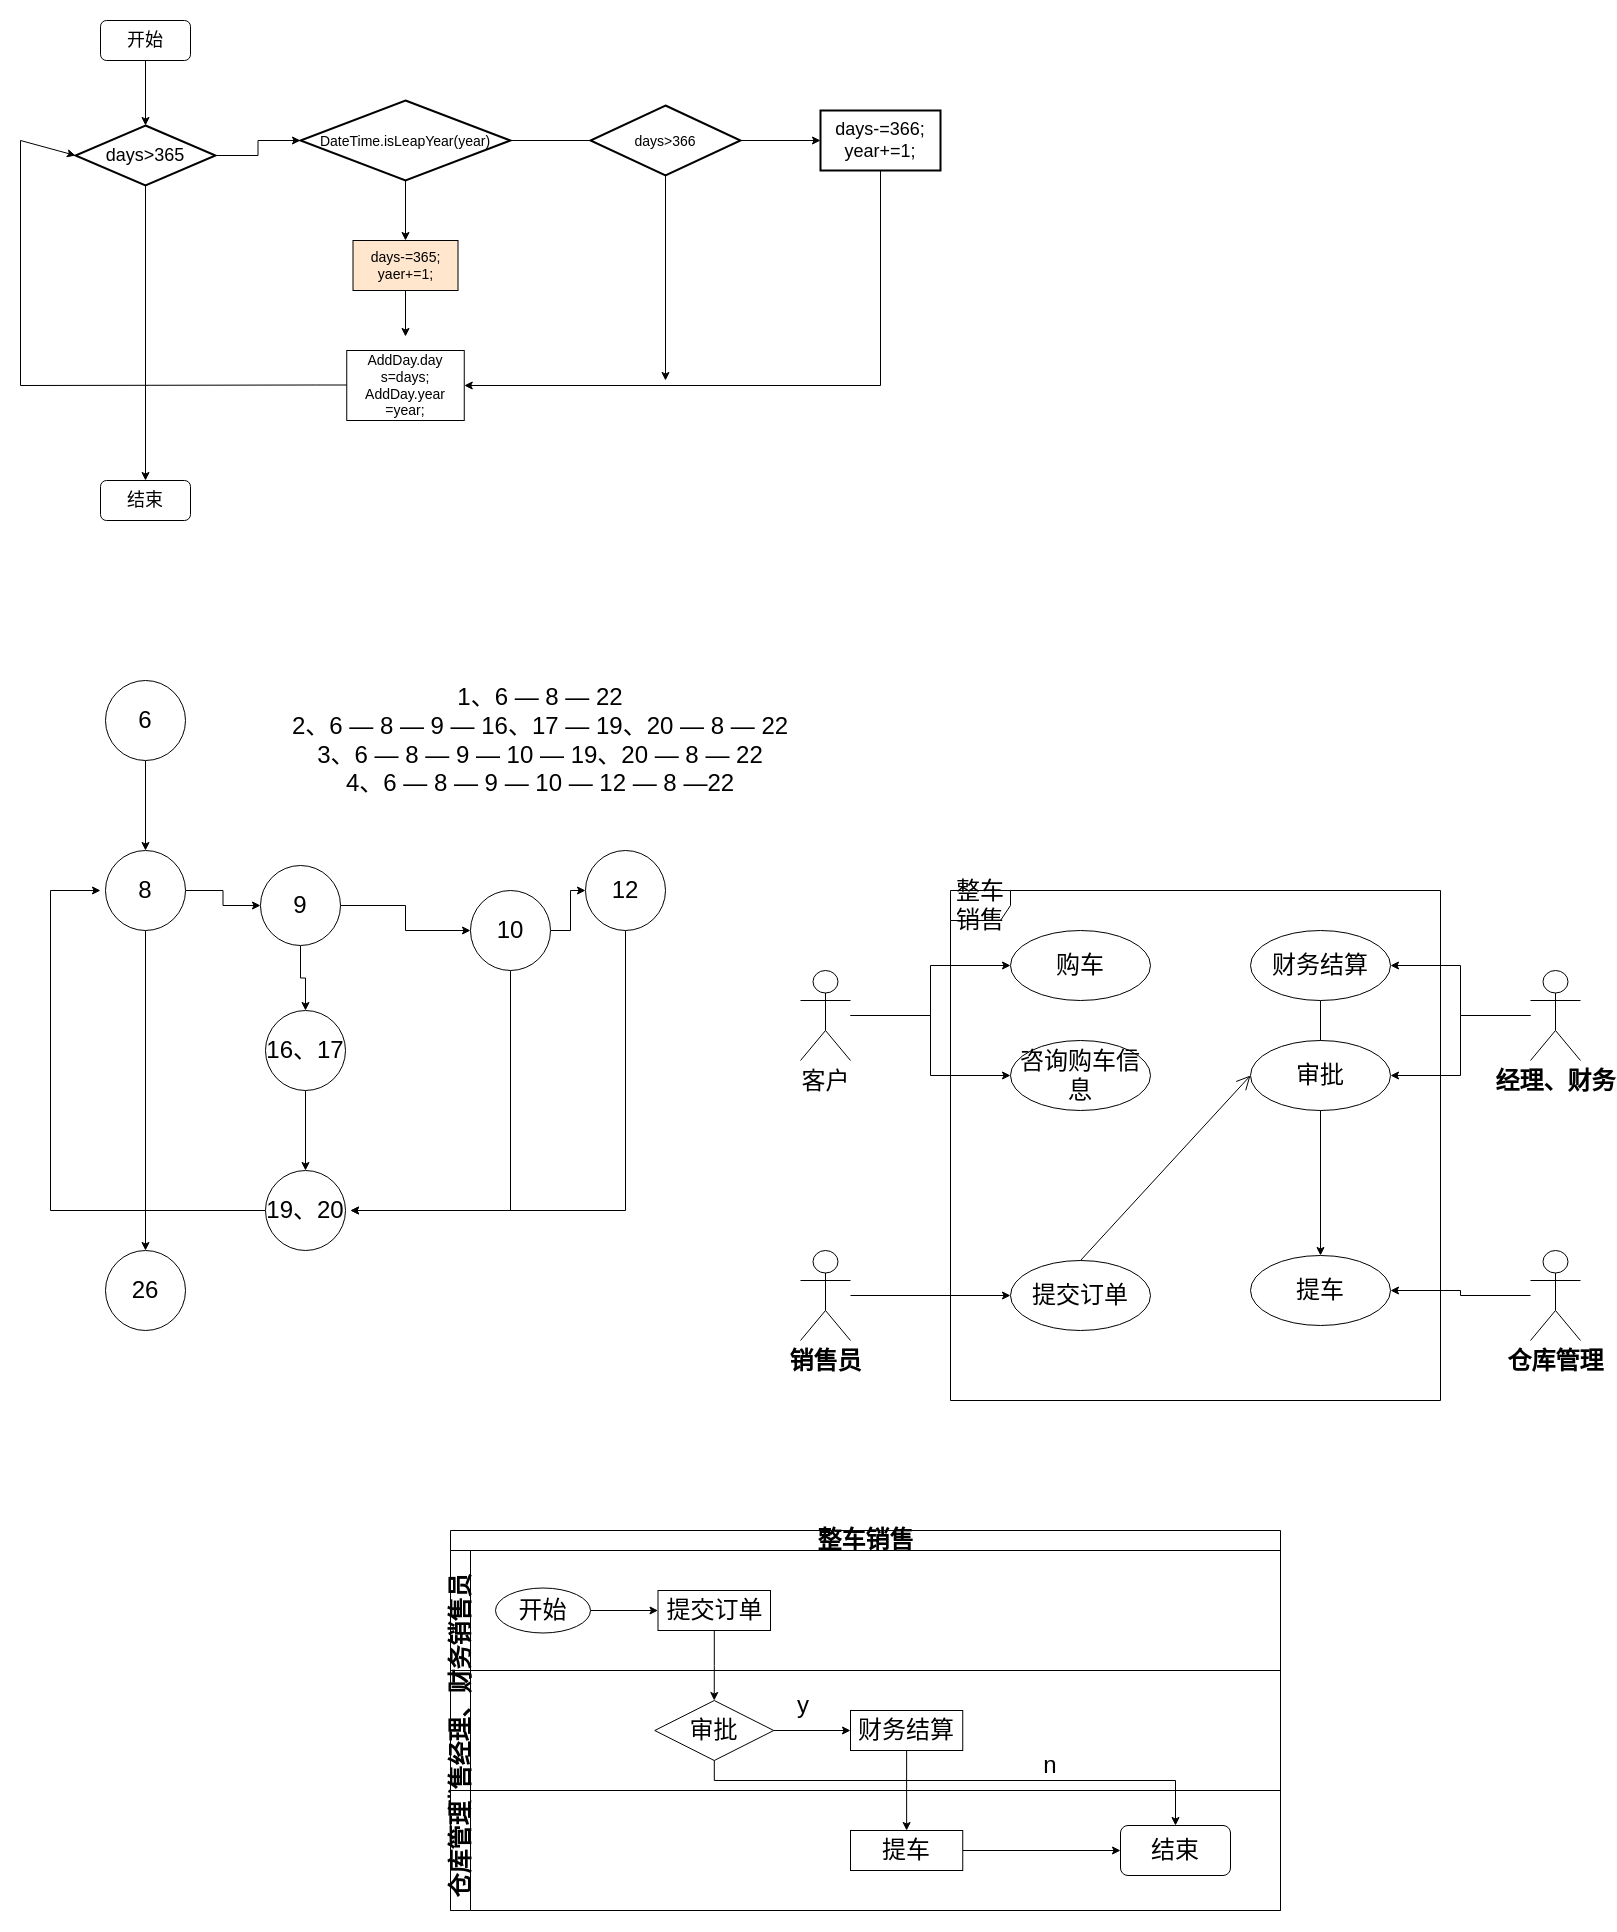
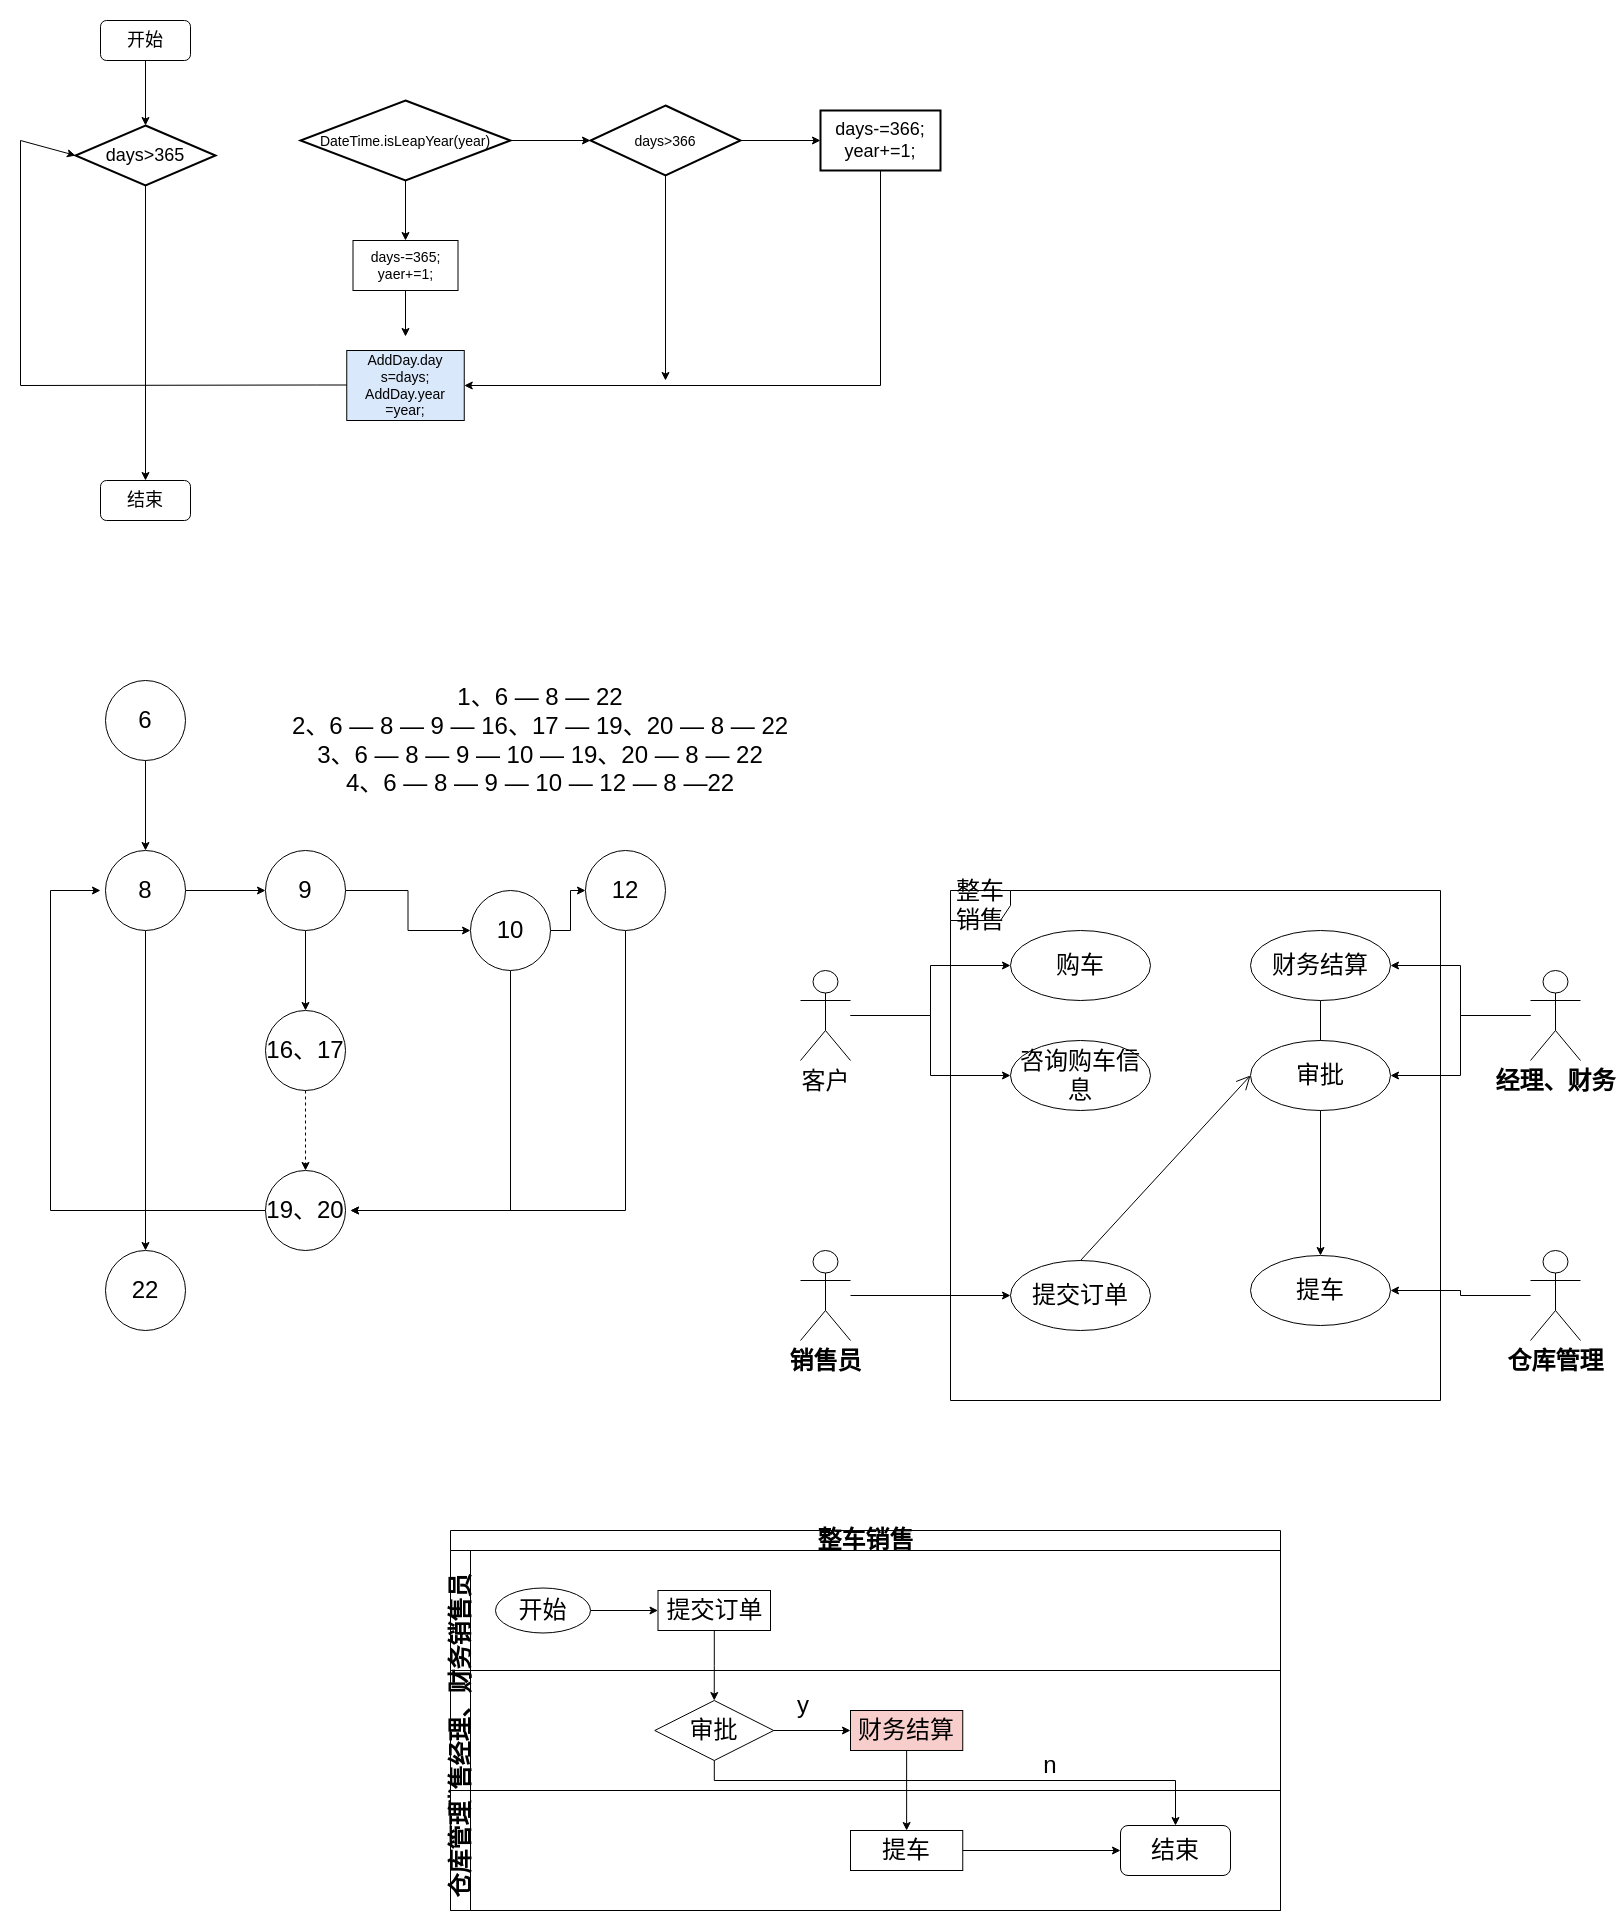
(585, 141) -> (582, 141)
(258, 152) -> none
(406, 266) -> (406, 266)
(406, 386) -> (406, 386)
(301, 906) -> (306, 891)
(306, 1128) -> (306, 1128)
(146, 1291) -> (146, 1291)
(907, 1731) -> (907, 1731)
